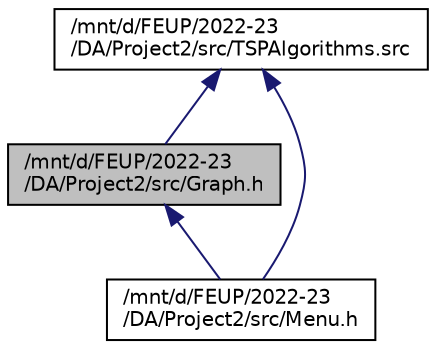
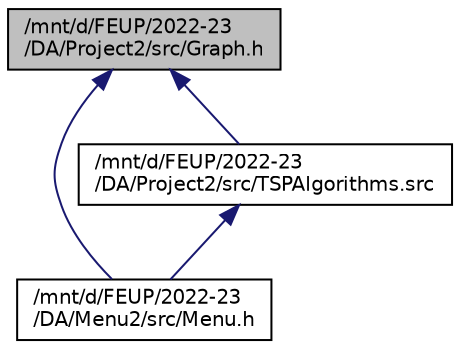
(187, 115) -> (212, 114)
(241, 310) -> (144, 310)
